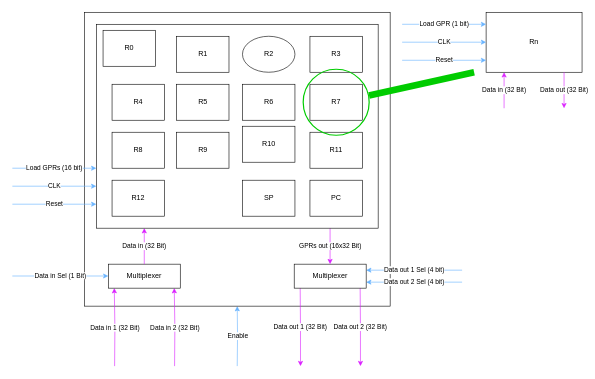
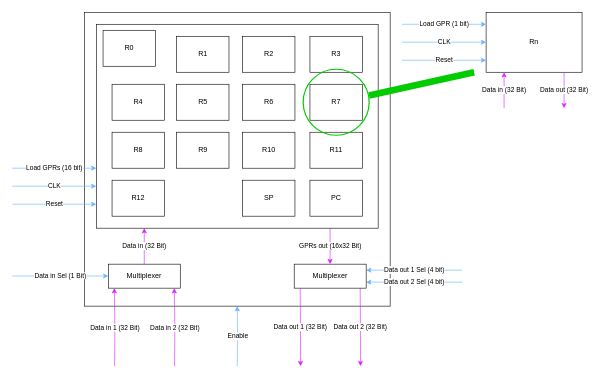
(269, 54) -> (269, 54)
(269, 144) -> (269, 150)
